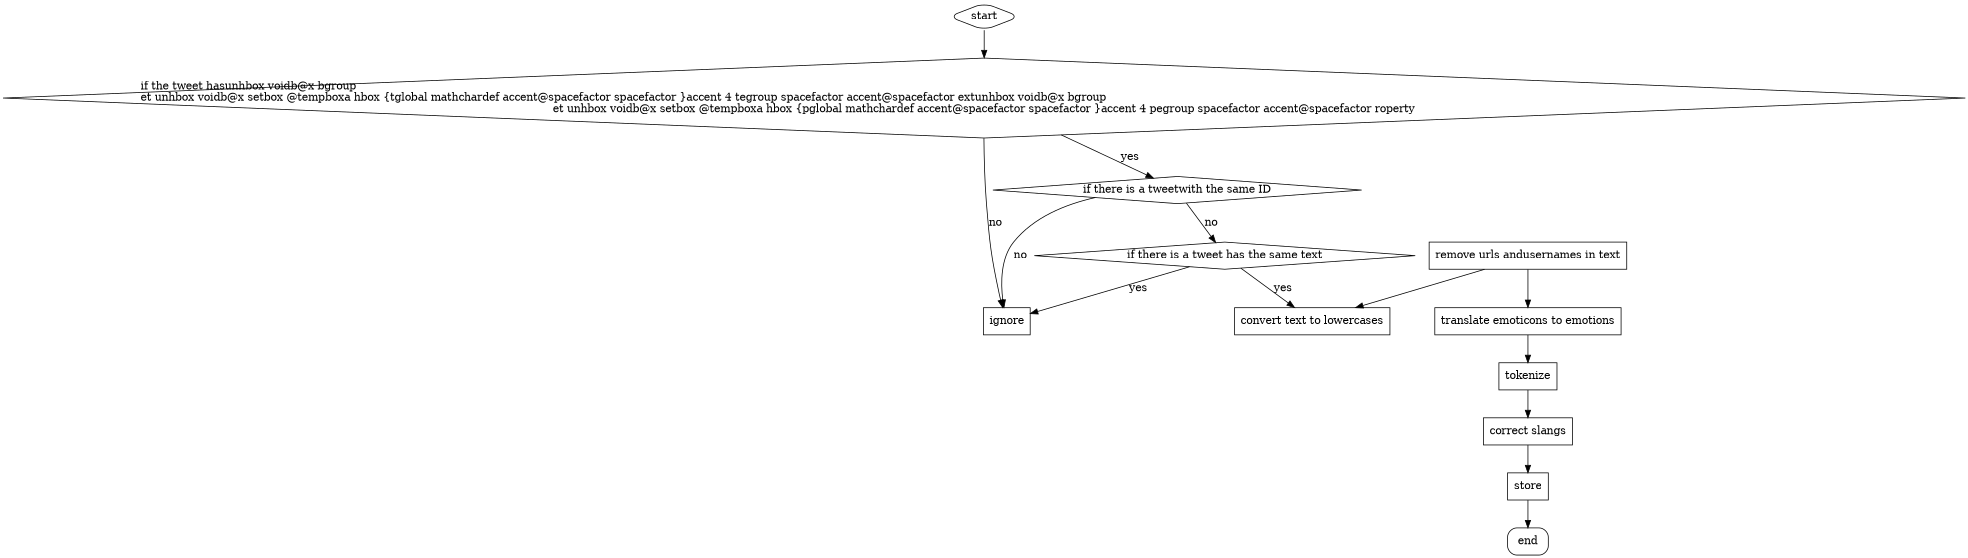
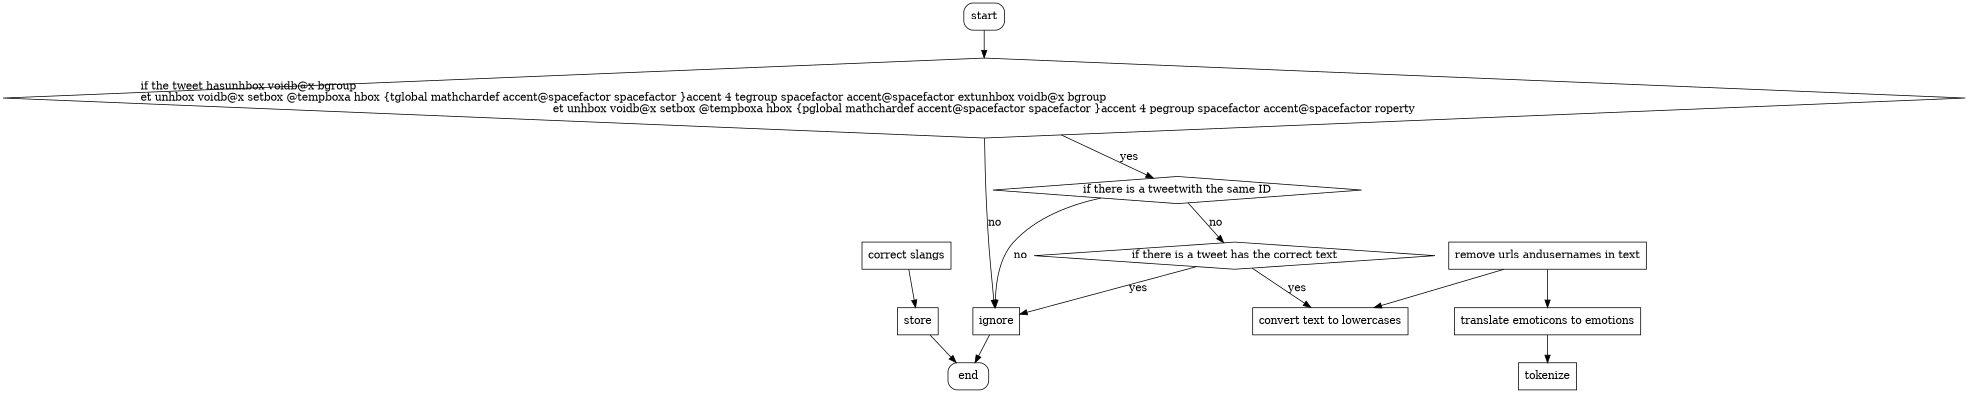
(984, 17) -> (984, 17)
(1225, 256) -> (1235, 256)
none -> (984, 346)
(1528, 400) -> none
